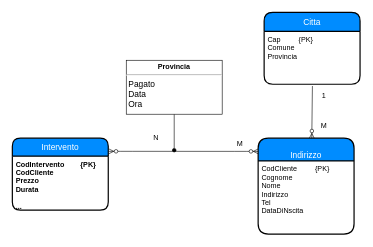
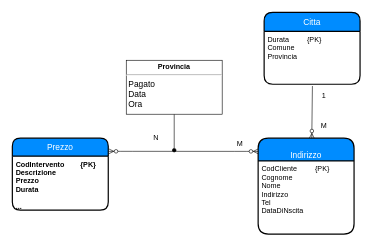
(296, 40) -> (302, 40)
(60, 148) -> (60, 148)
(62, 164) -> (62, 164)
